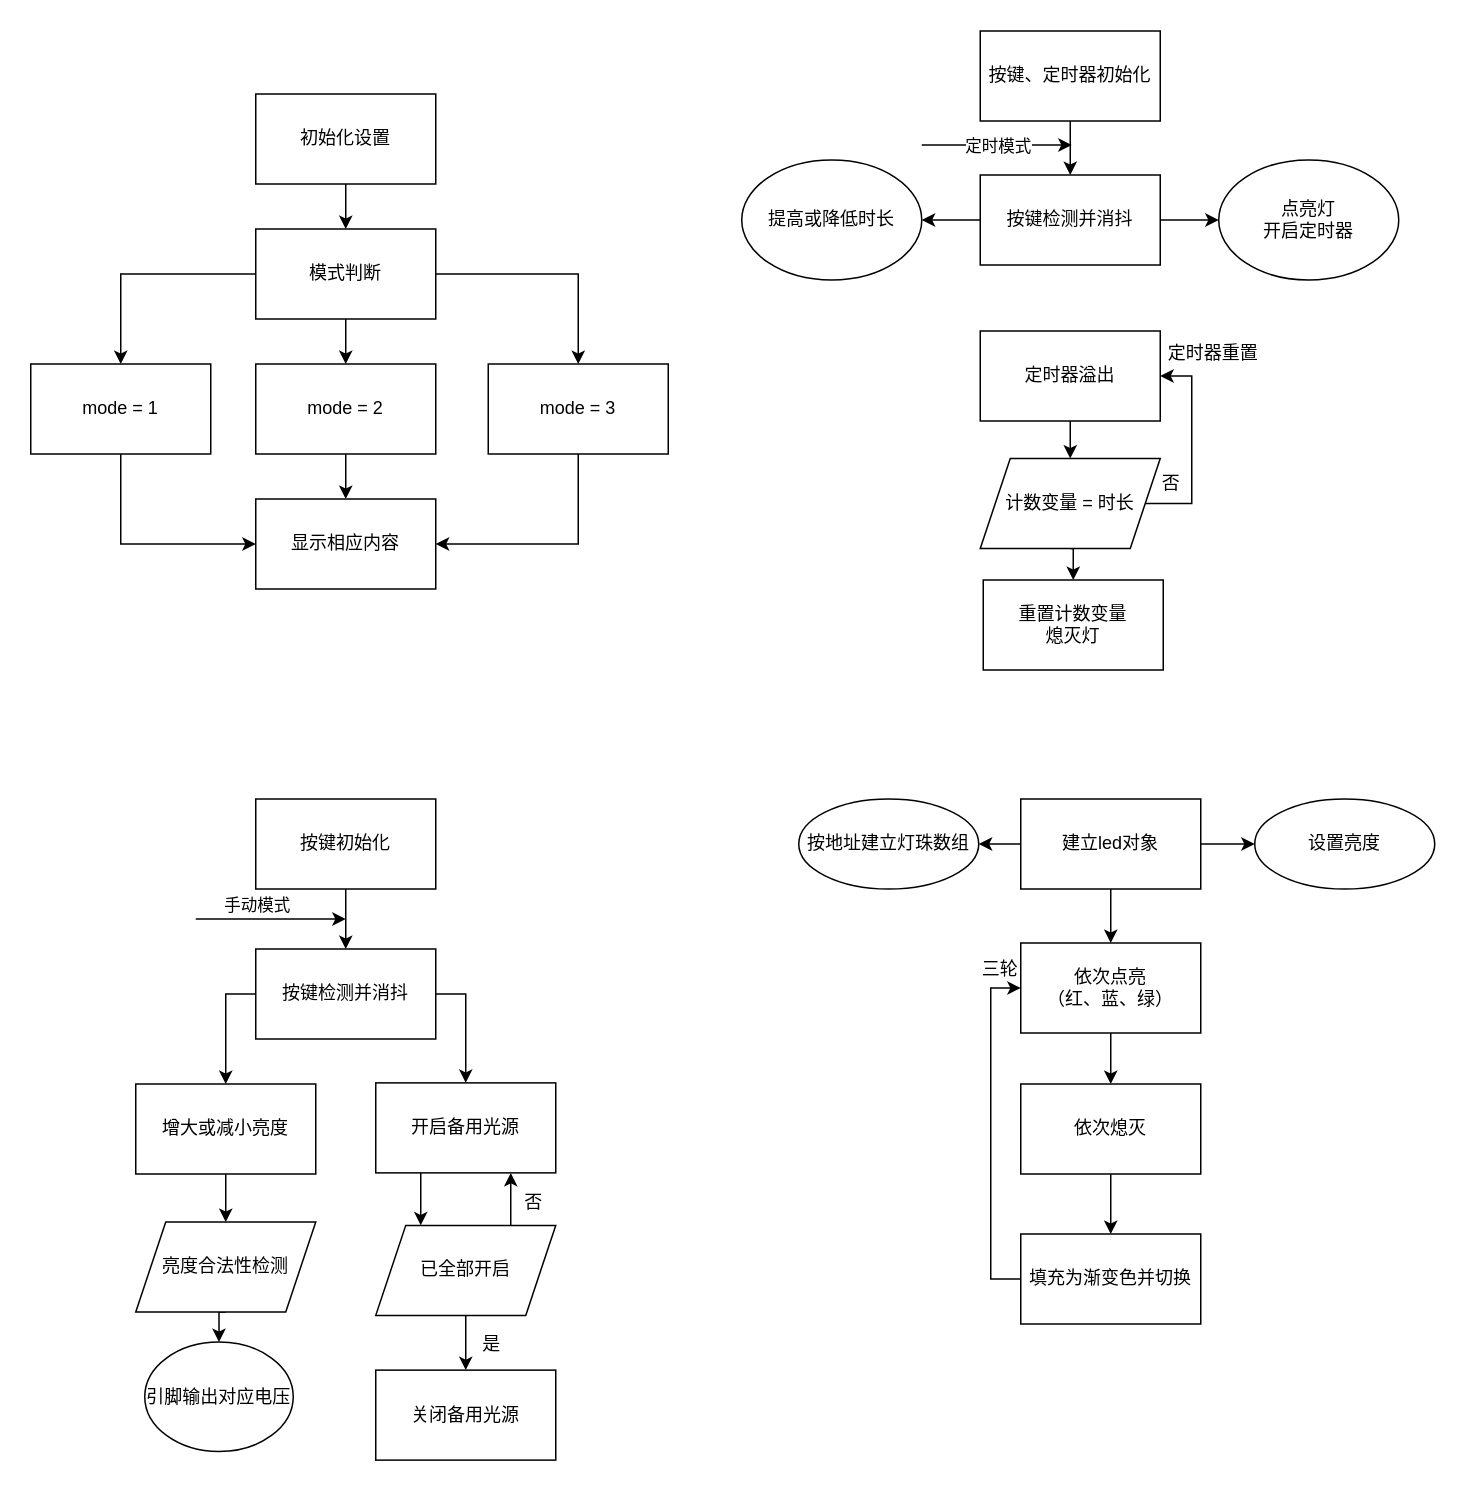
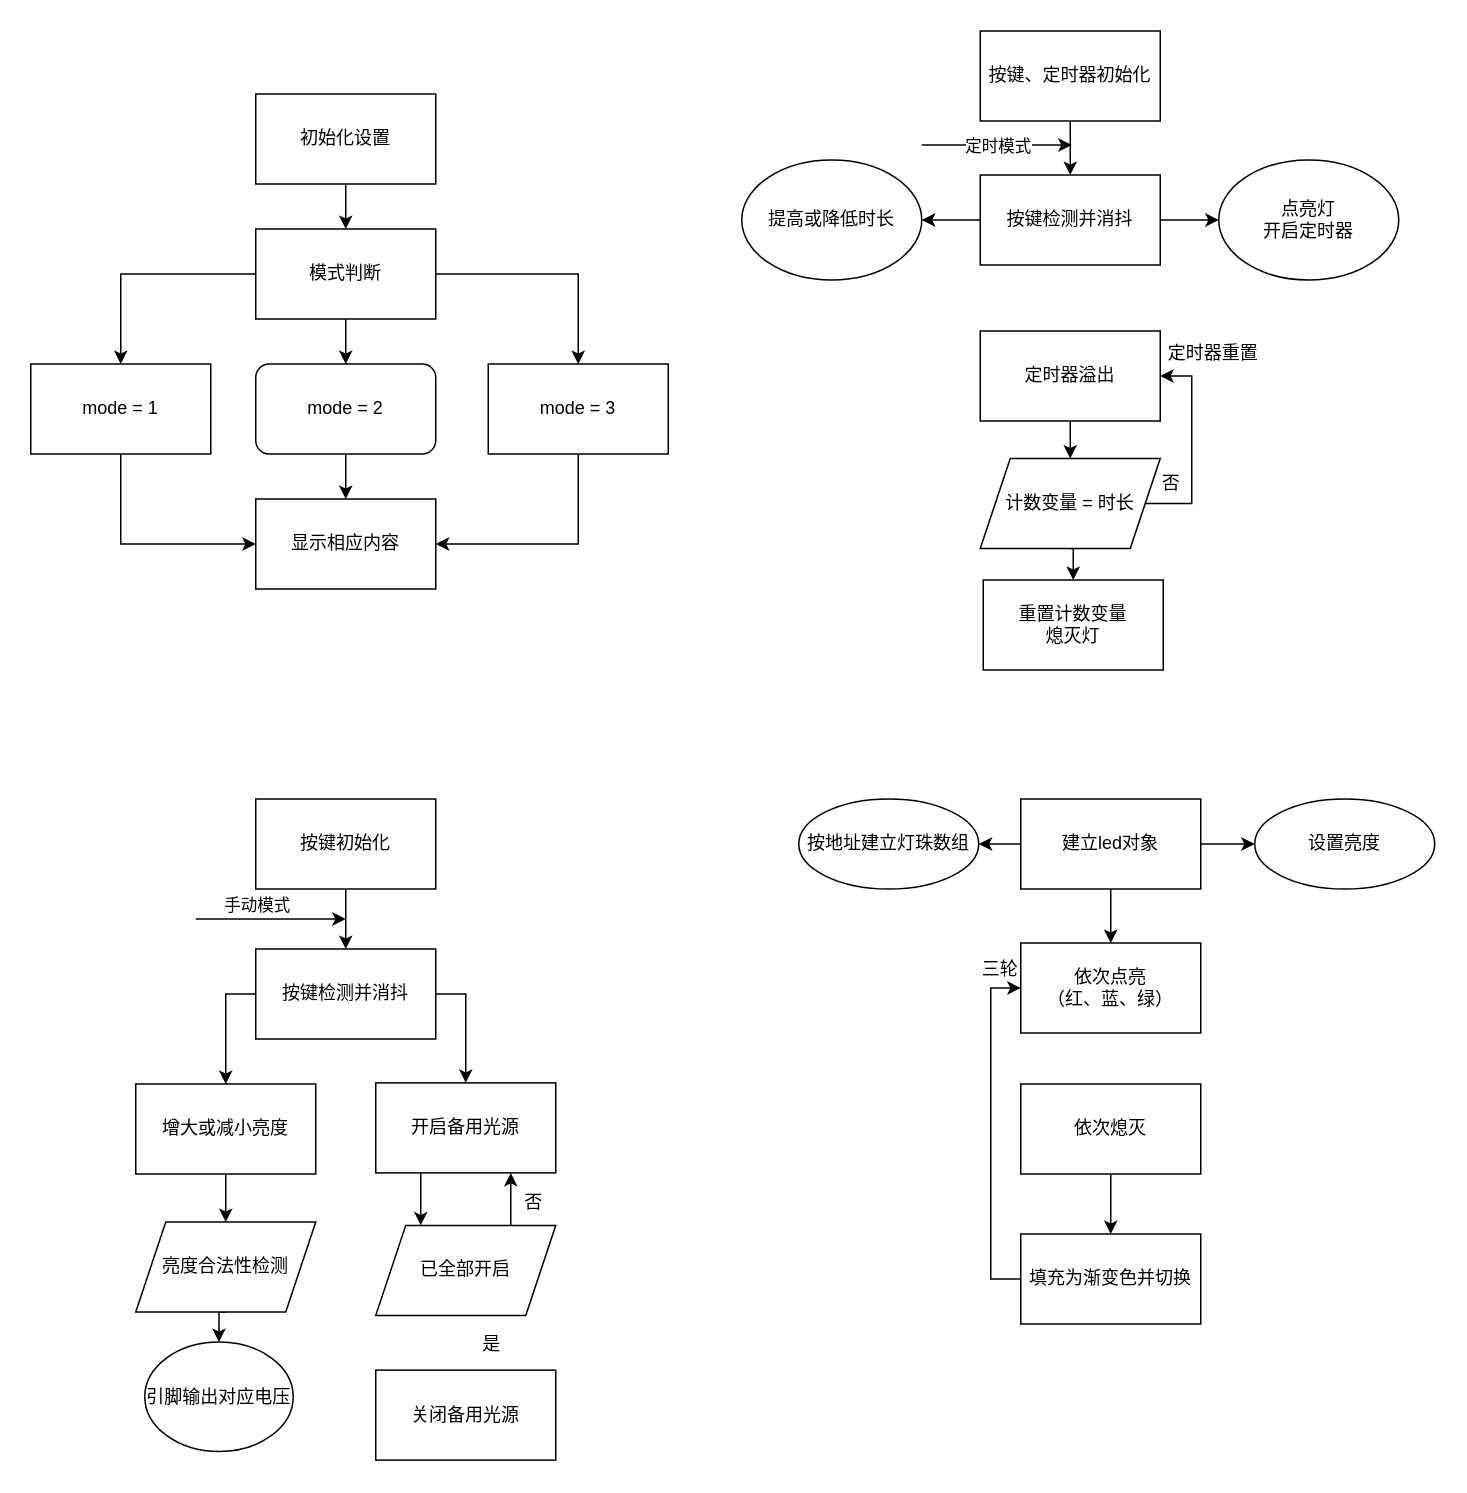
(346, 409) -> (346, 409)
(1111, 1053) -> none
(466, 1337) -> none
